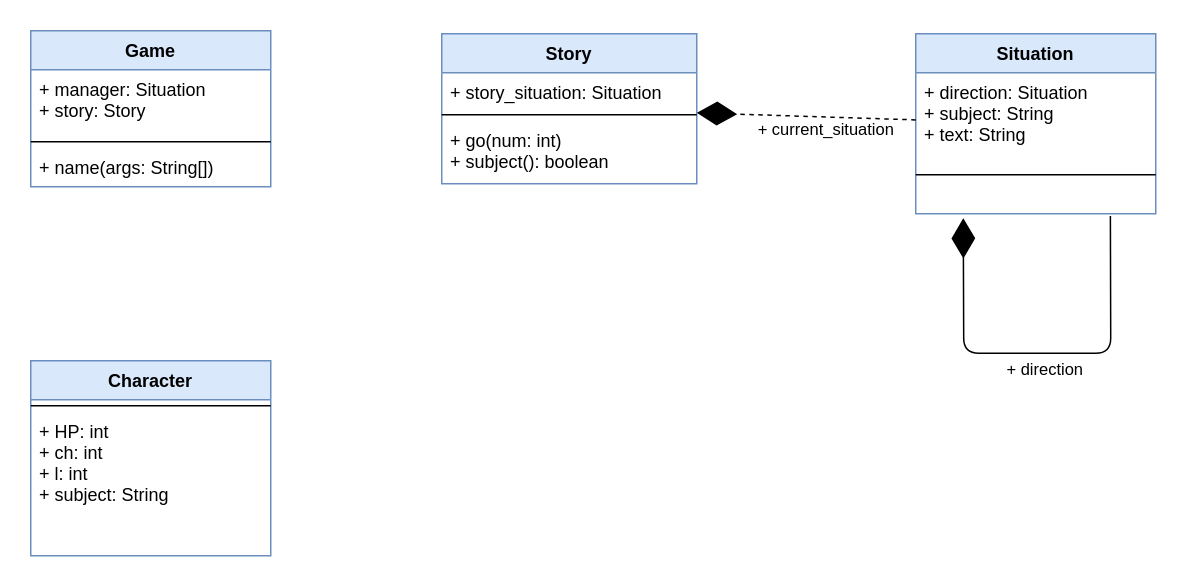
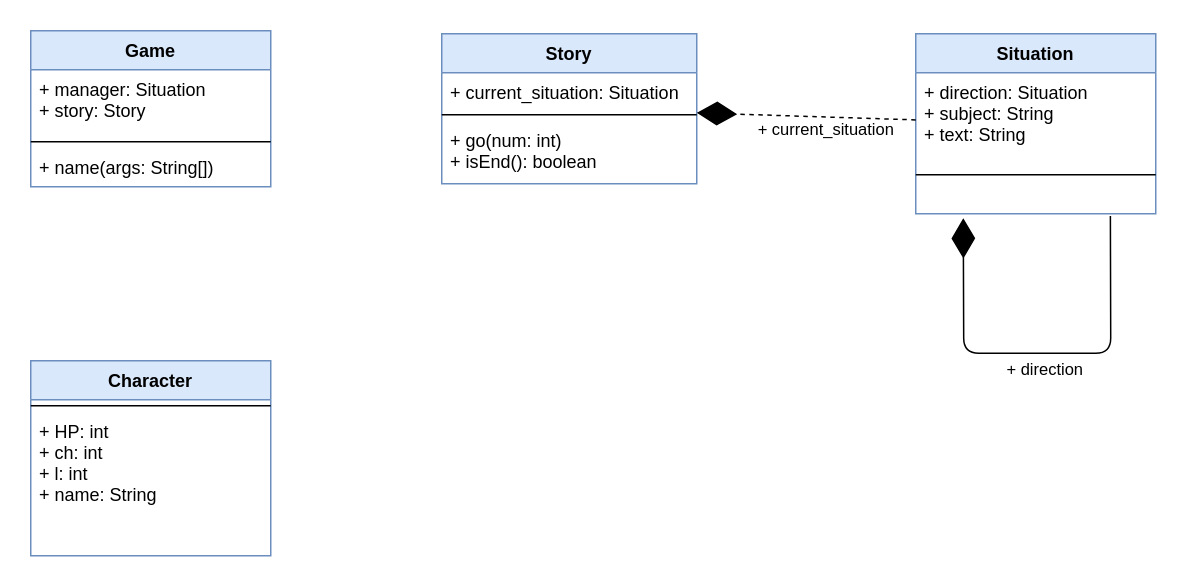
(575, 93) -> (585, 93)
(511, 141) -> (511, 141)
(75, 432) -> (75, 432)
